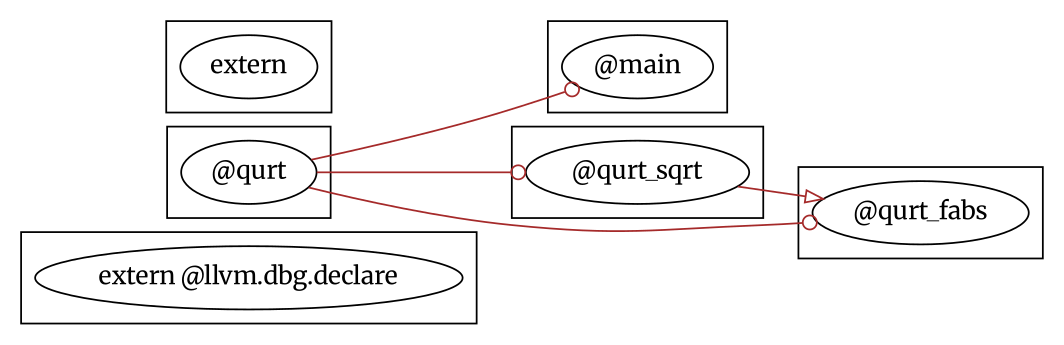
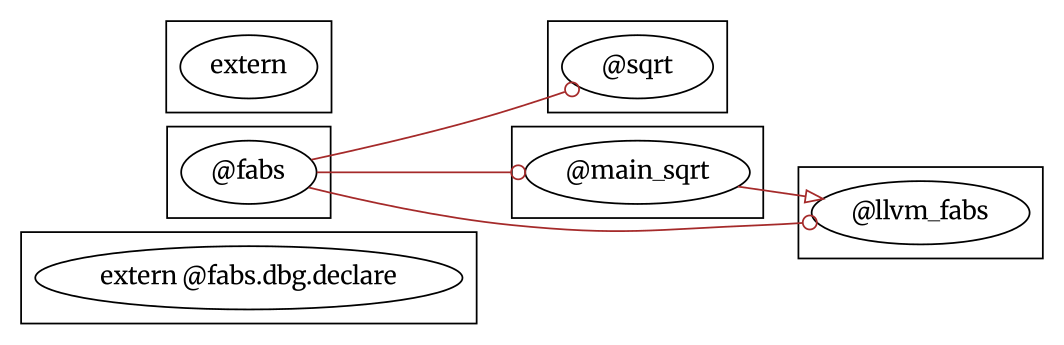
(638, 67) -> (638, 67)
(249, 172) -> (249, 172)
(638, 172) -> (638, 172)
(921, 213) -> (921, 213)
(249, 278) -> (249, 278)
